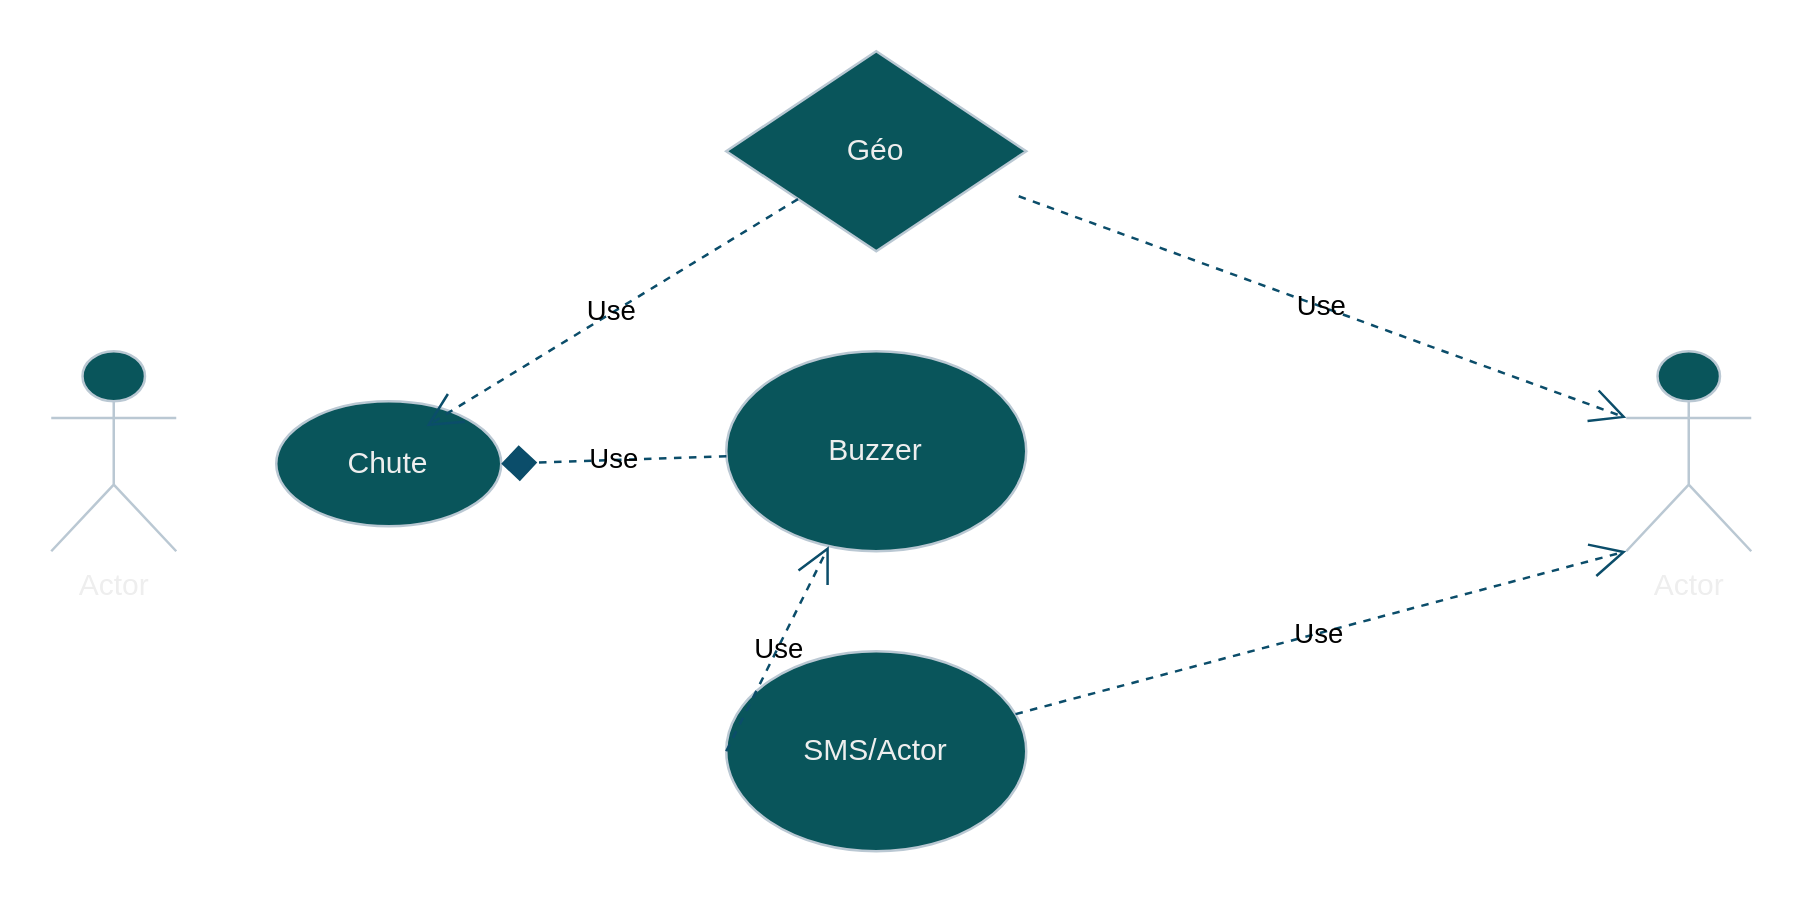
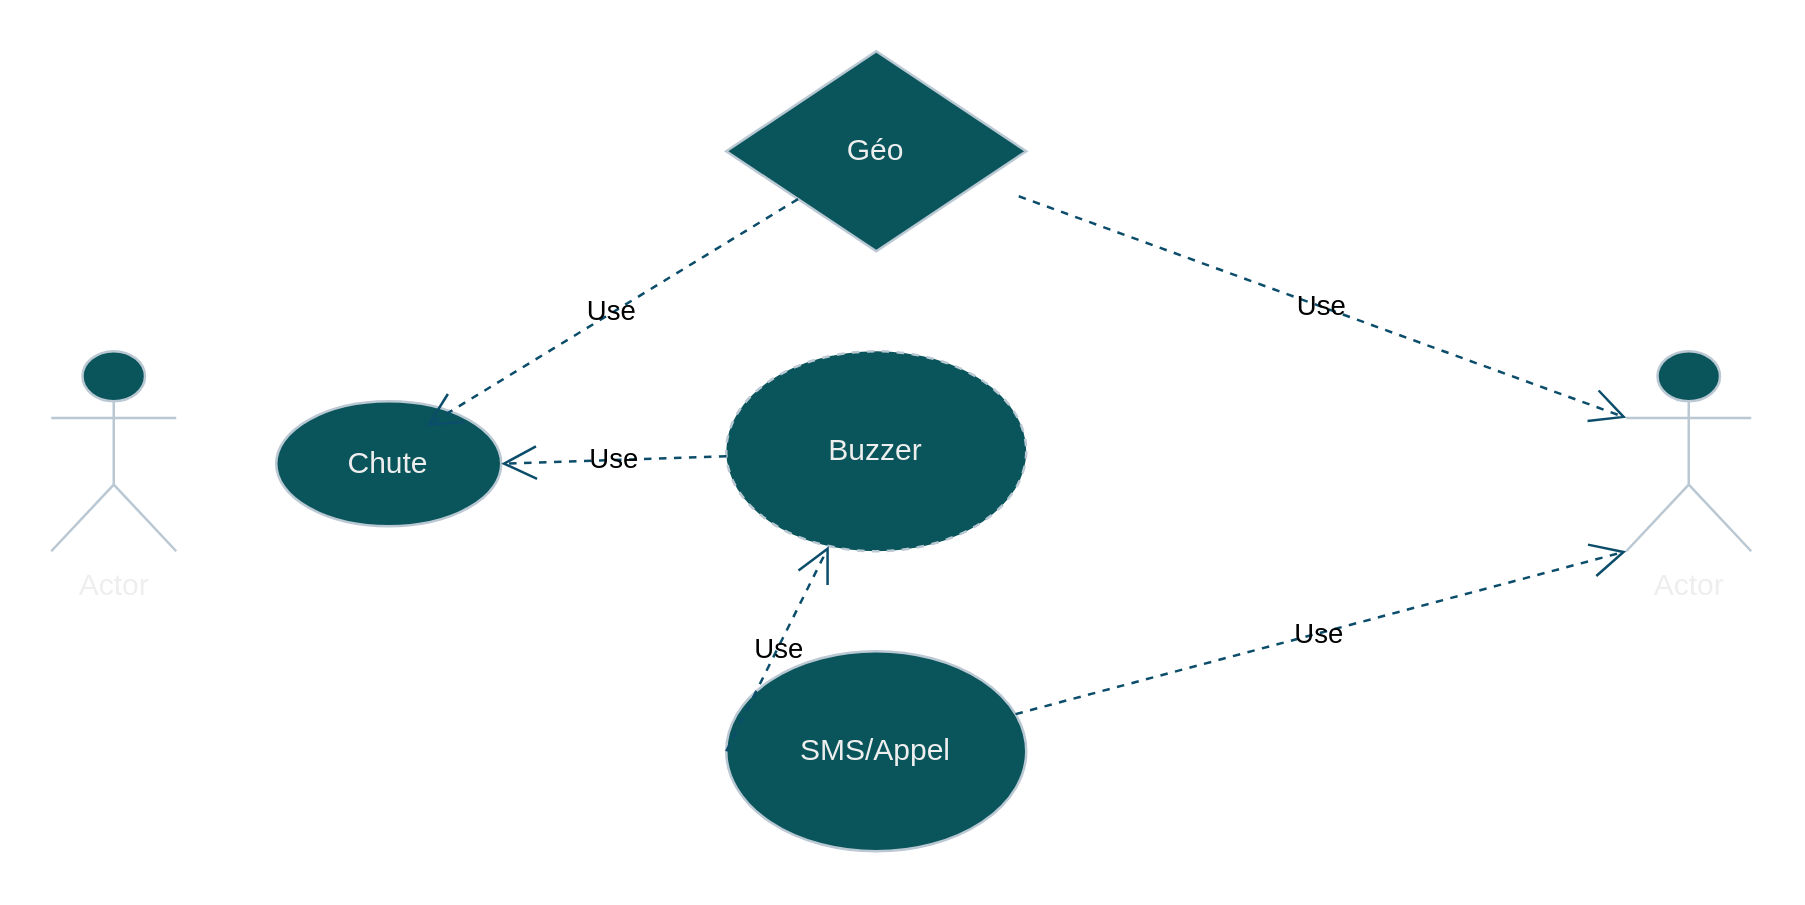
(876, 451) -> (876, 451)
(537, 463) -> (523, 463)
(876, 751) -> (876, 751)
